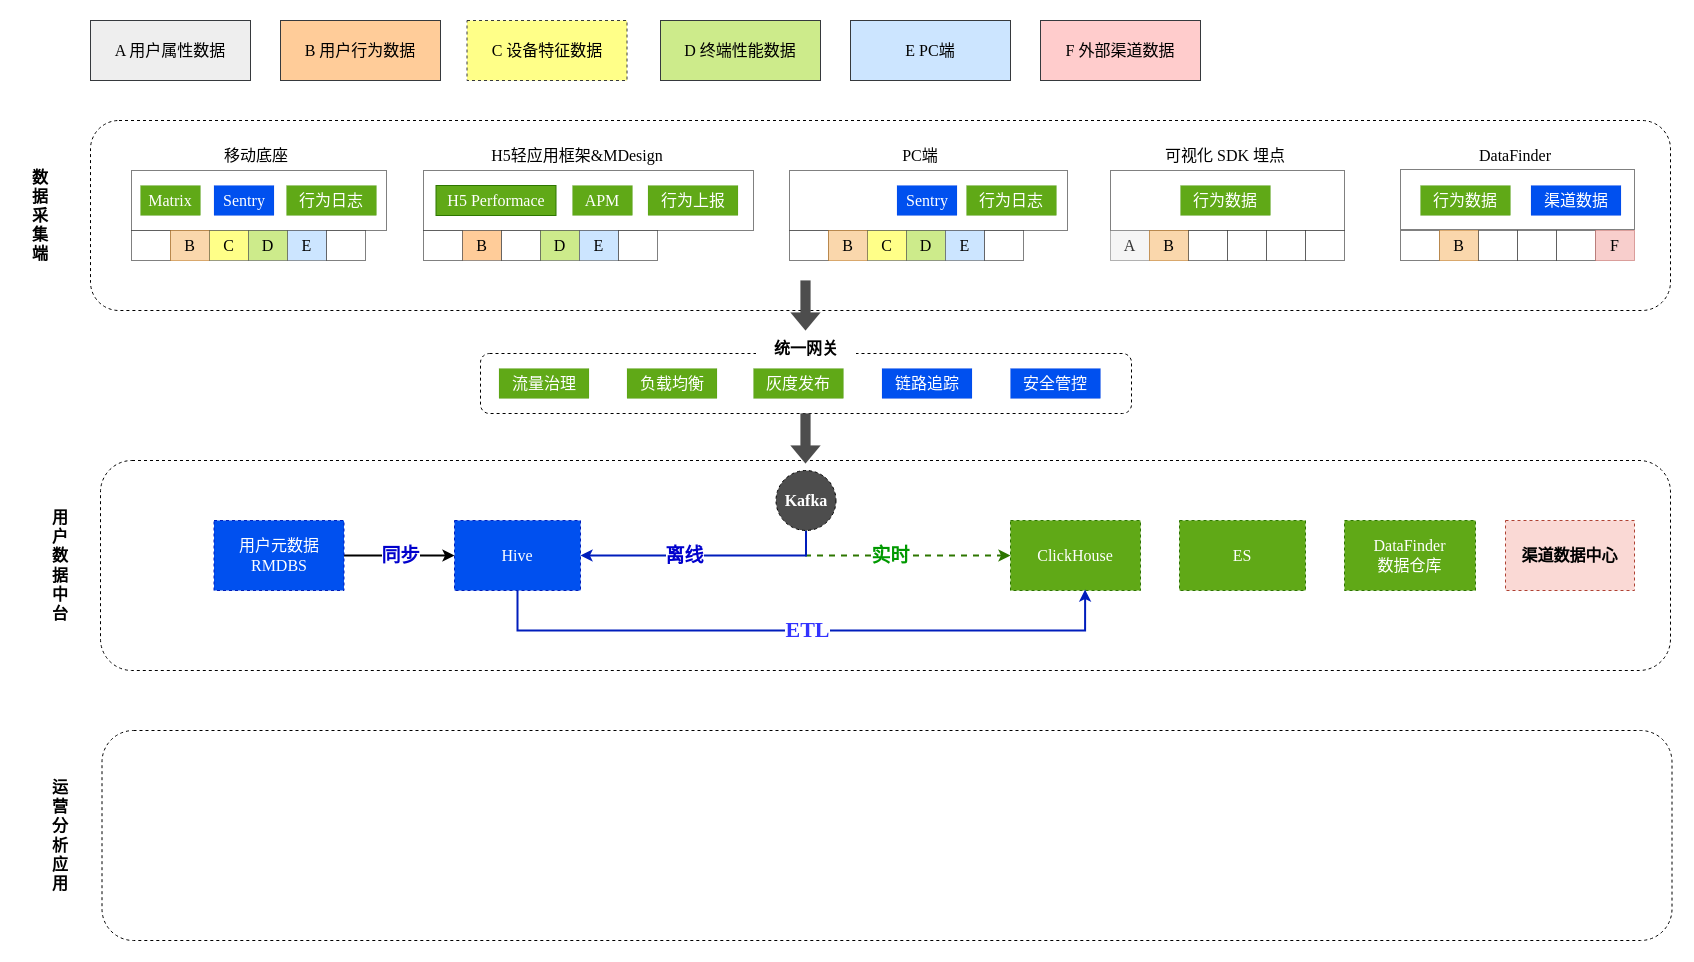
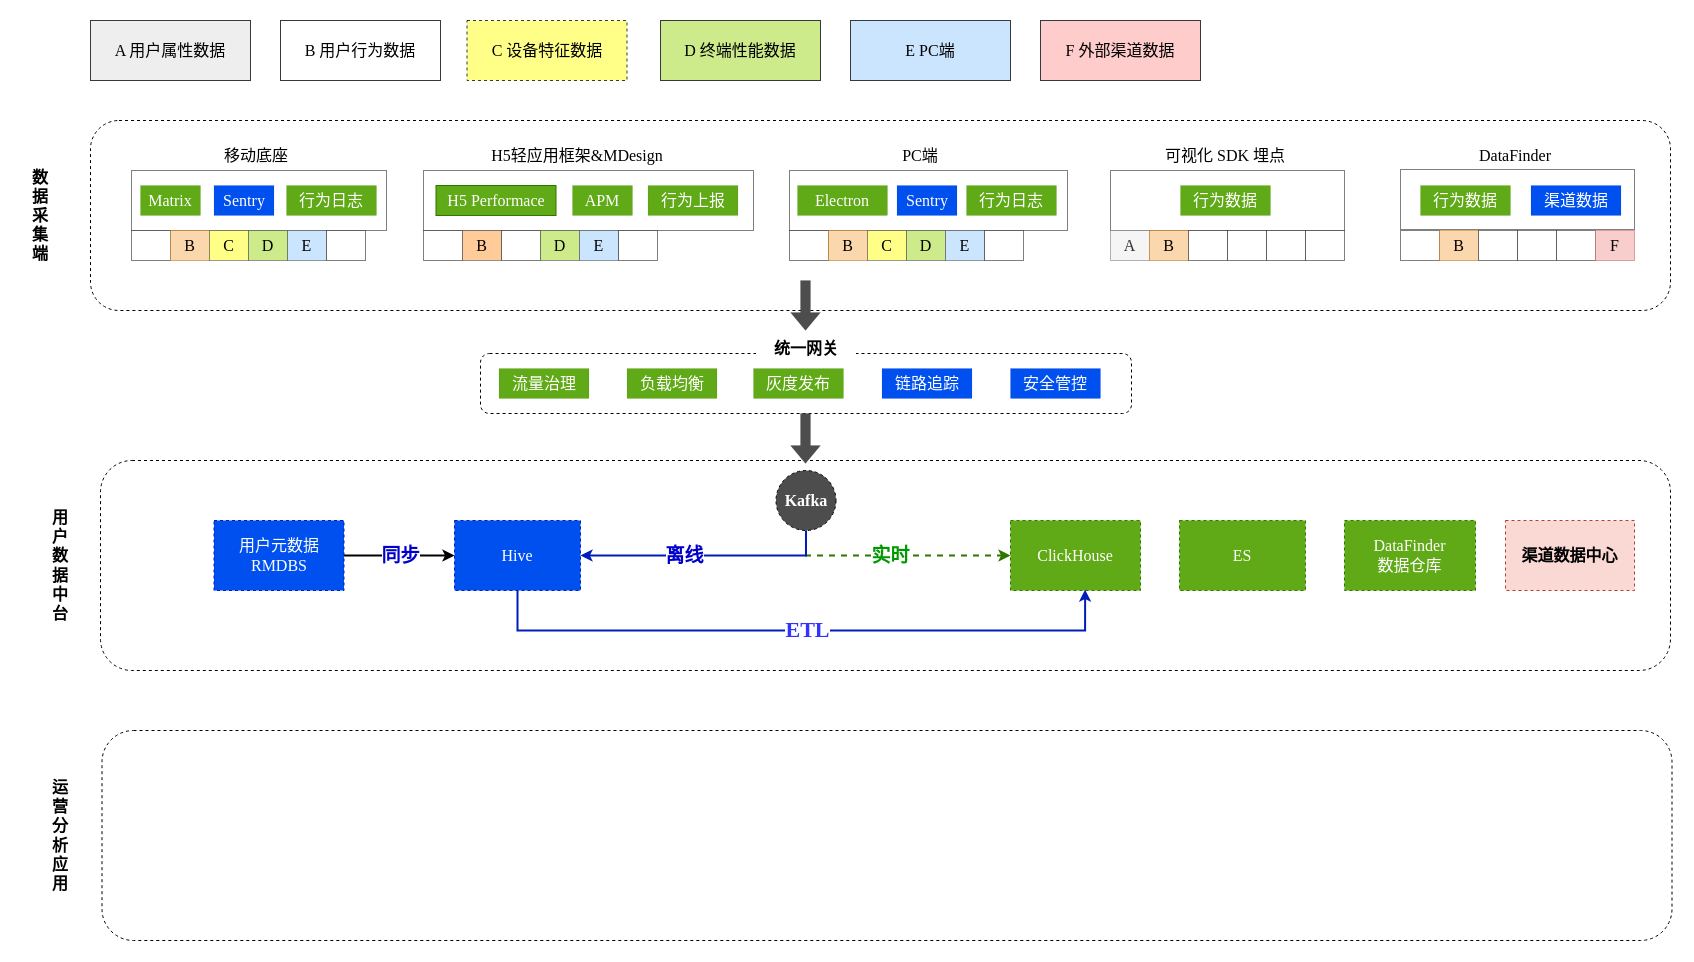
(361, 51) -> (361, 51)
none -> (843, 201)
